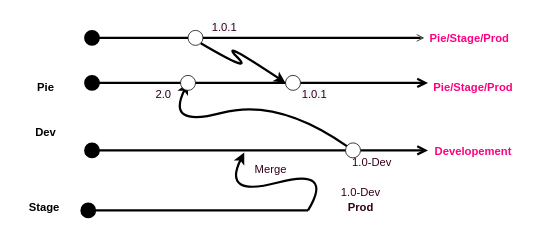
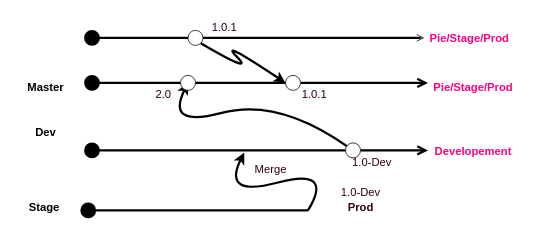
(46, 87) -> (46, 87)
